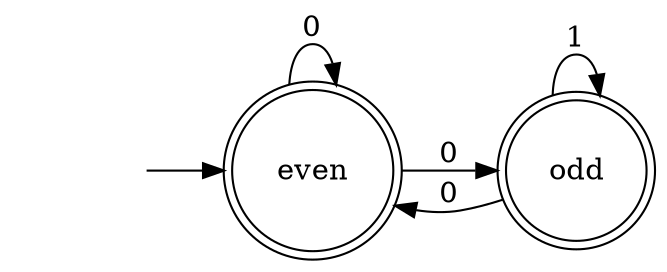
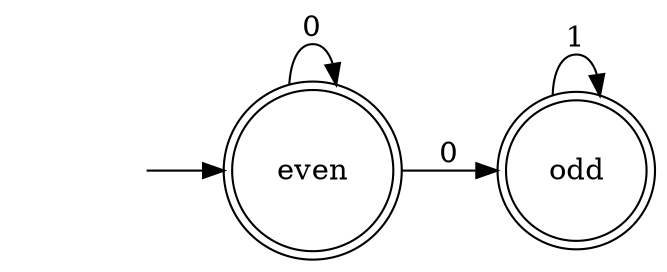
(460, 211) -> none
